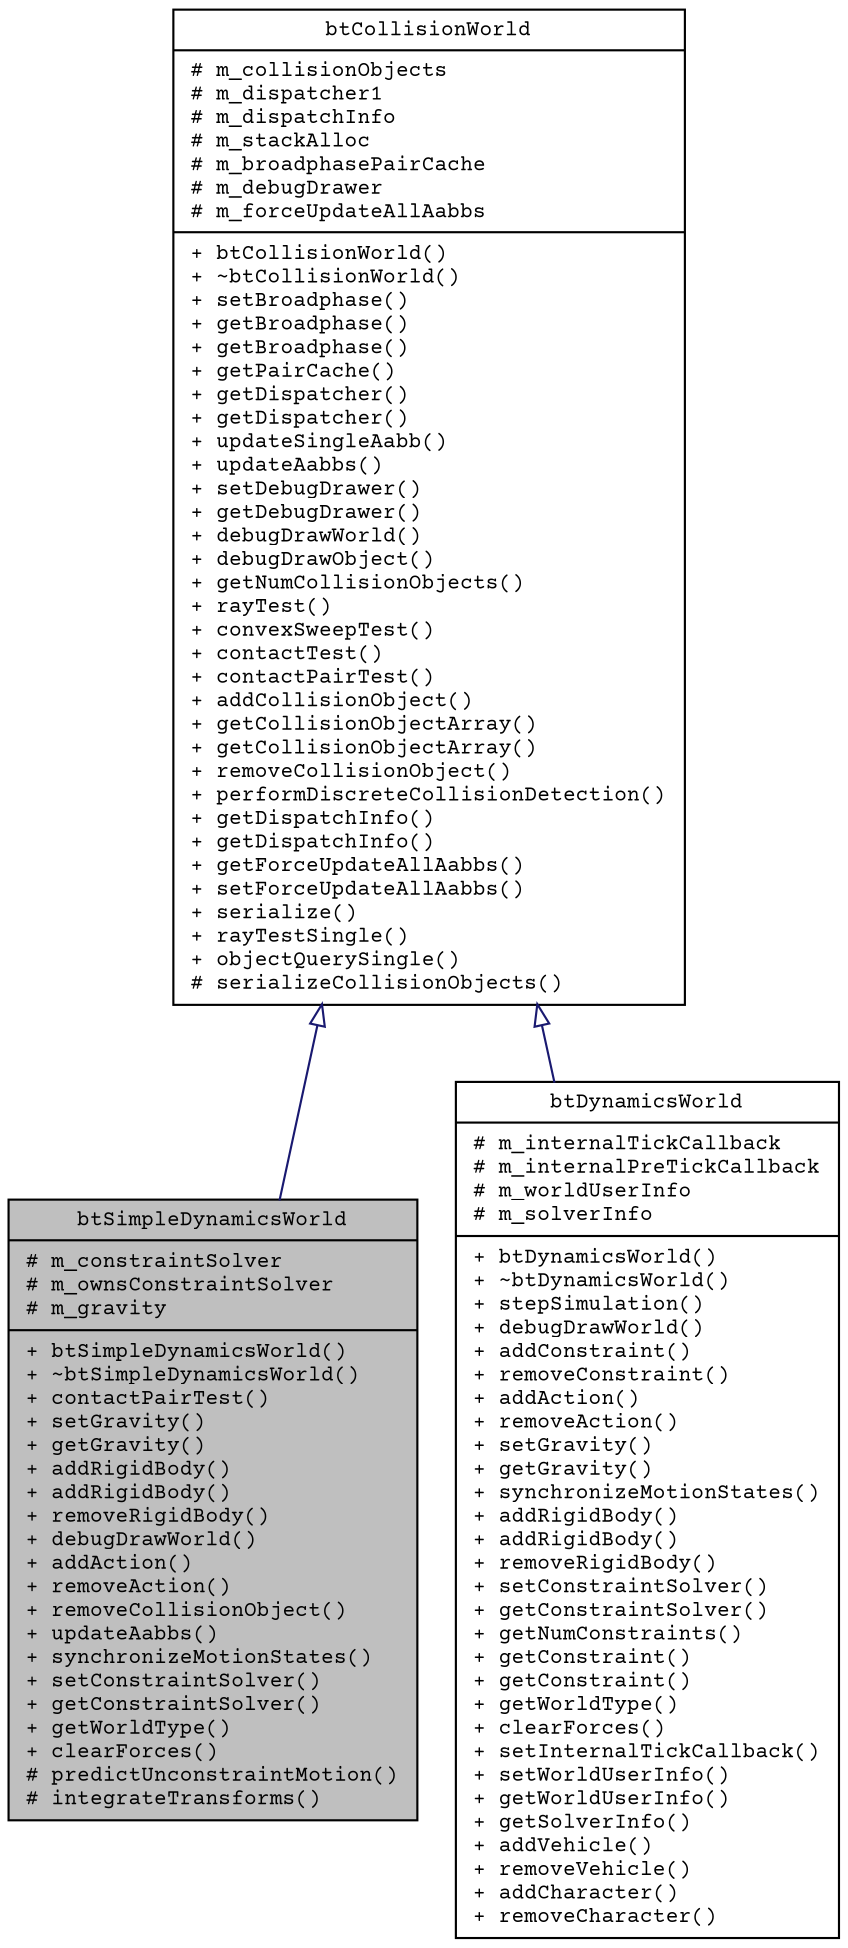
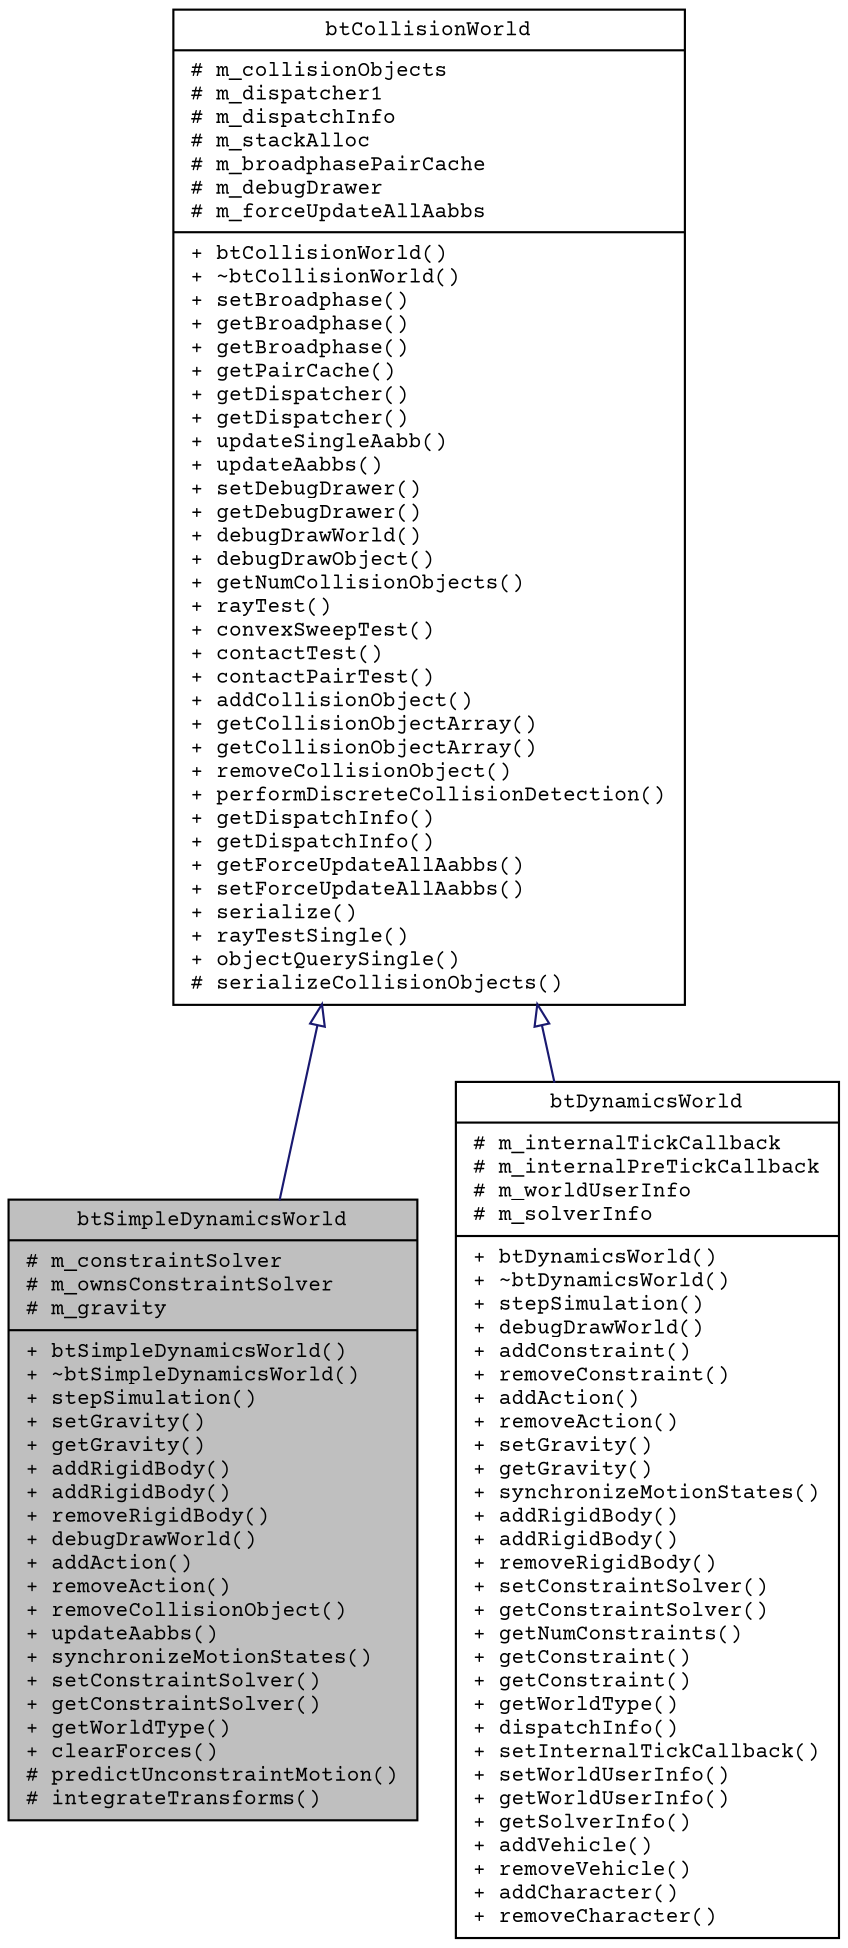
(149, 1398) -> (142, 1398)
(570, 1727) -> (577, 1727)
